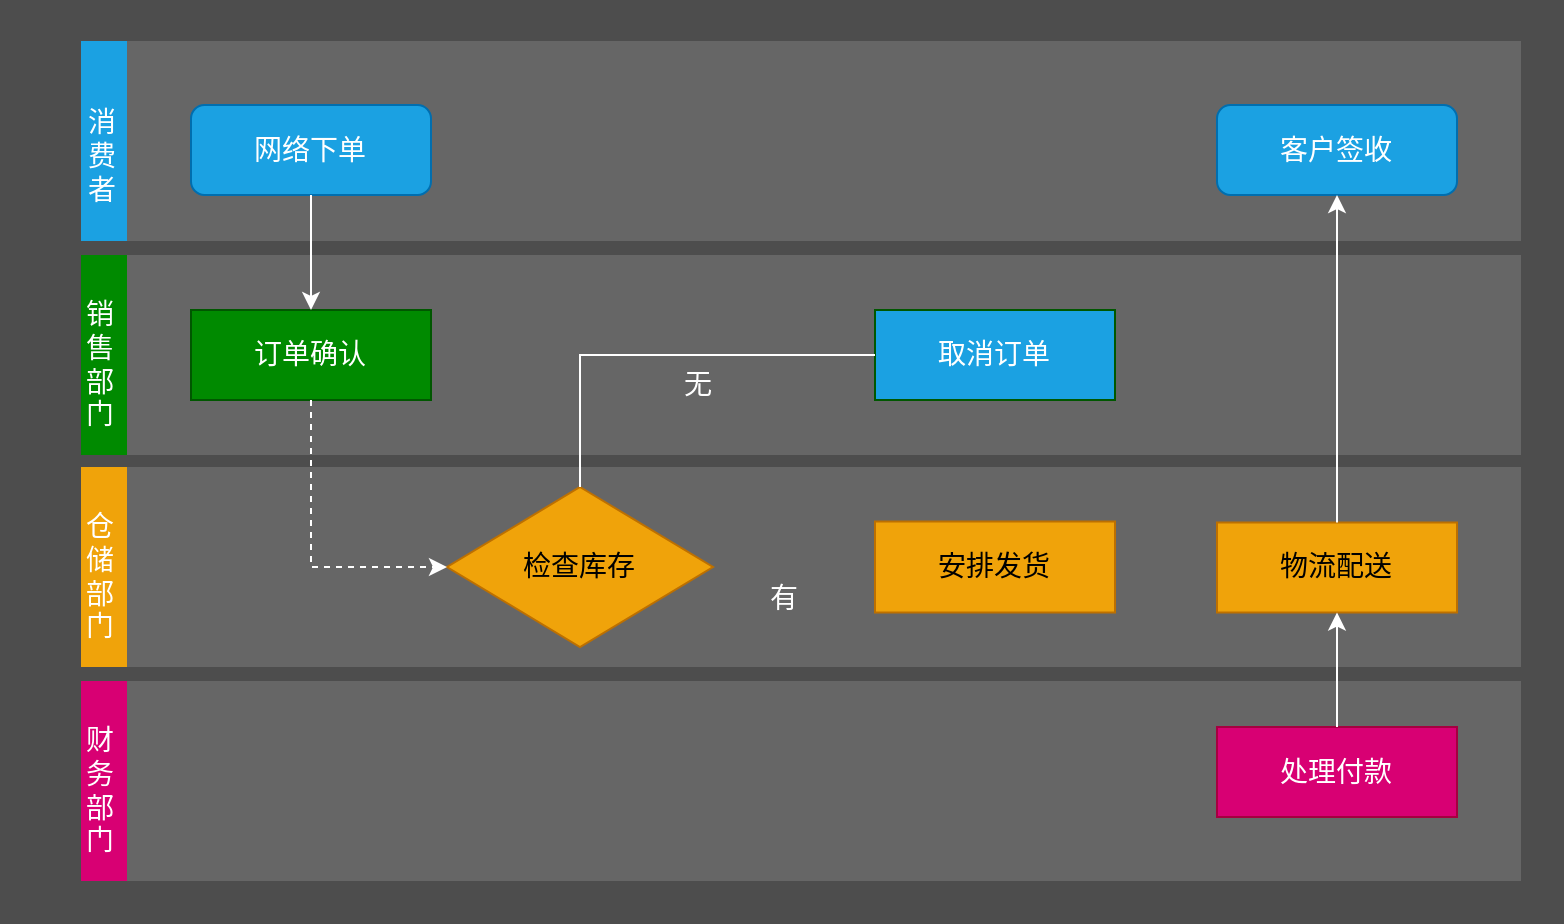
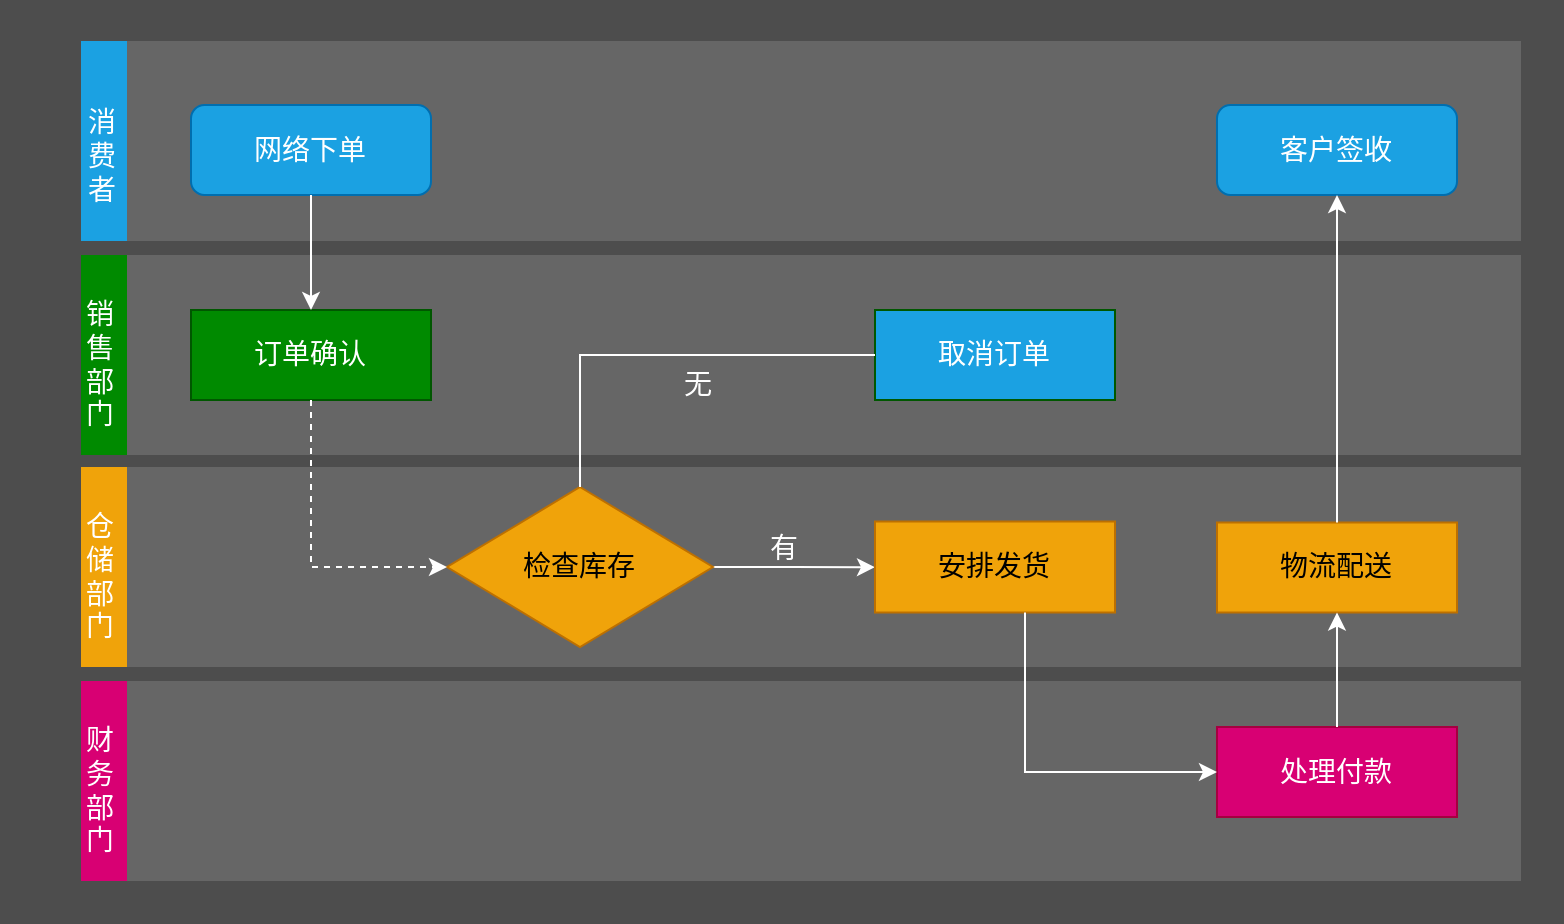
none -> (787, 567)
(785, 599) -> (785, 549)
none -> (1035, 772)
